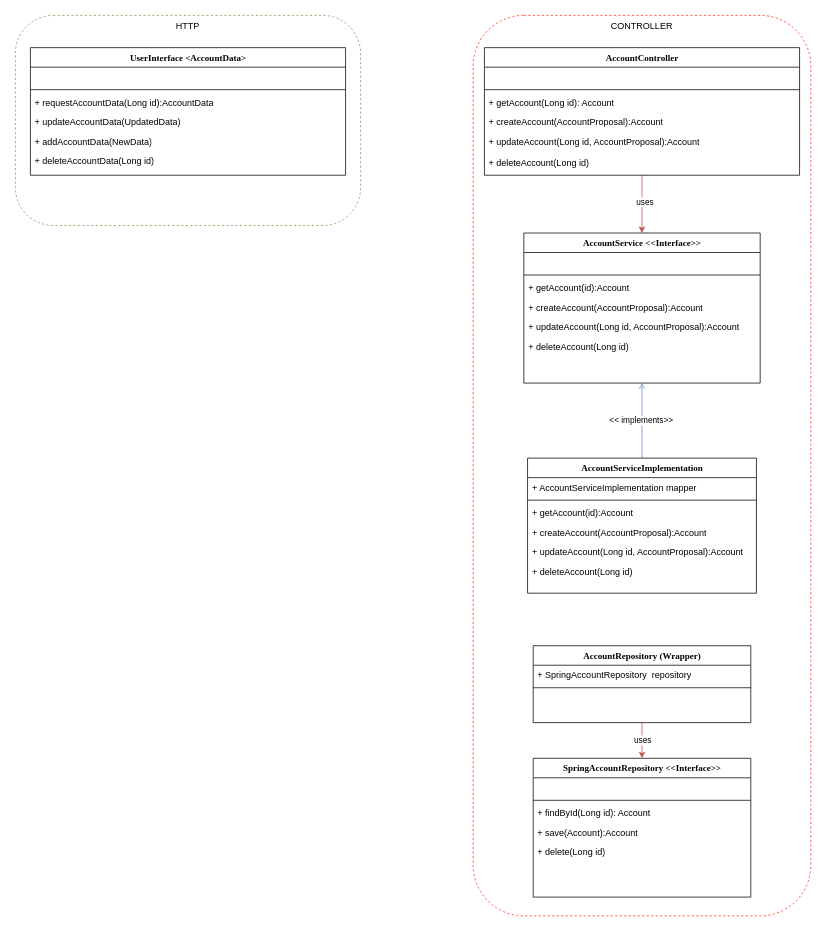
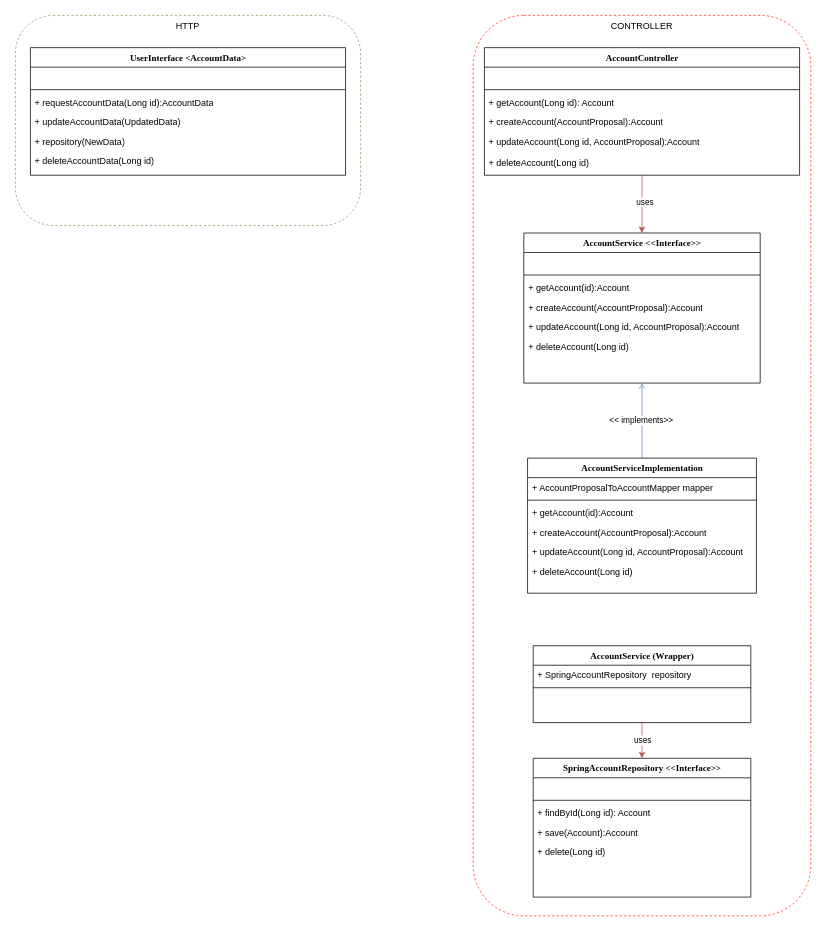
(97, 142) -> (85, 142)
(620, 488) -> (627, 488)
(642, 656) -> (642, 656)
